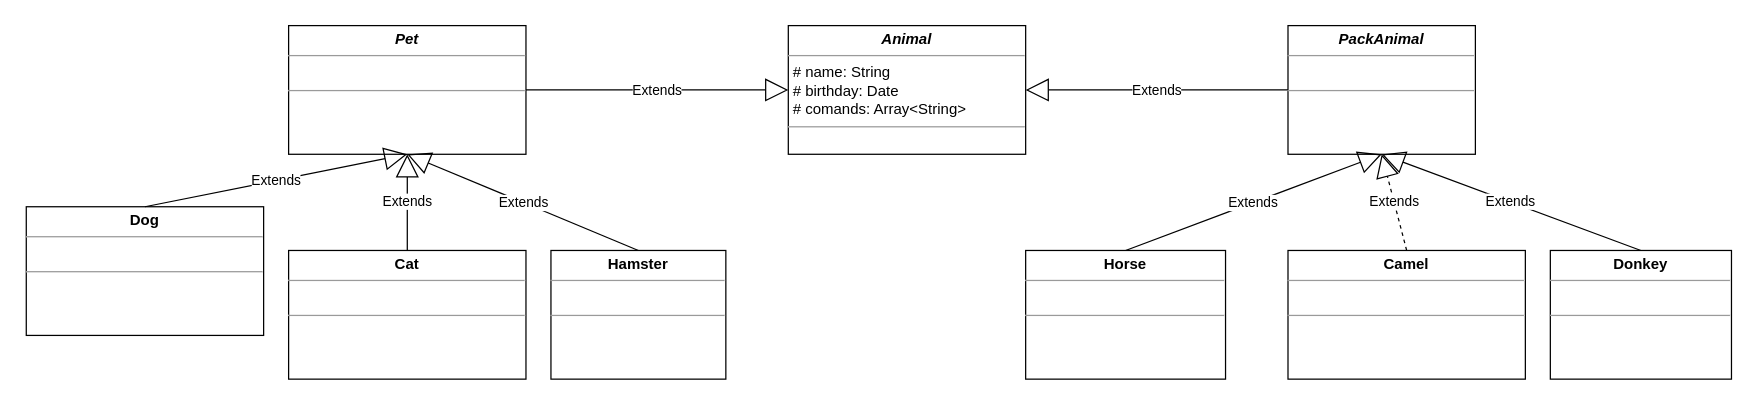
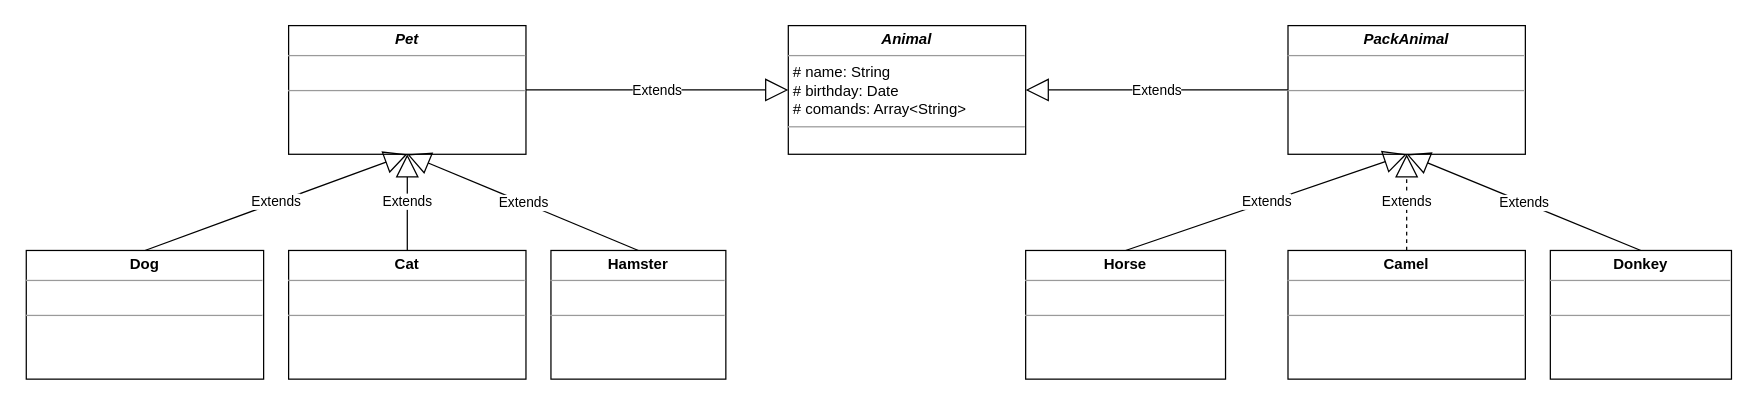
(1382, 90) -> (1407, 90)
(144, 271) -> (144, 315)
